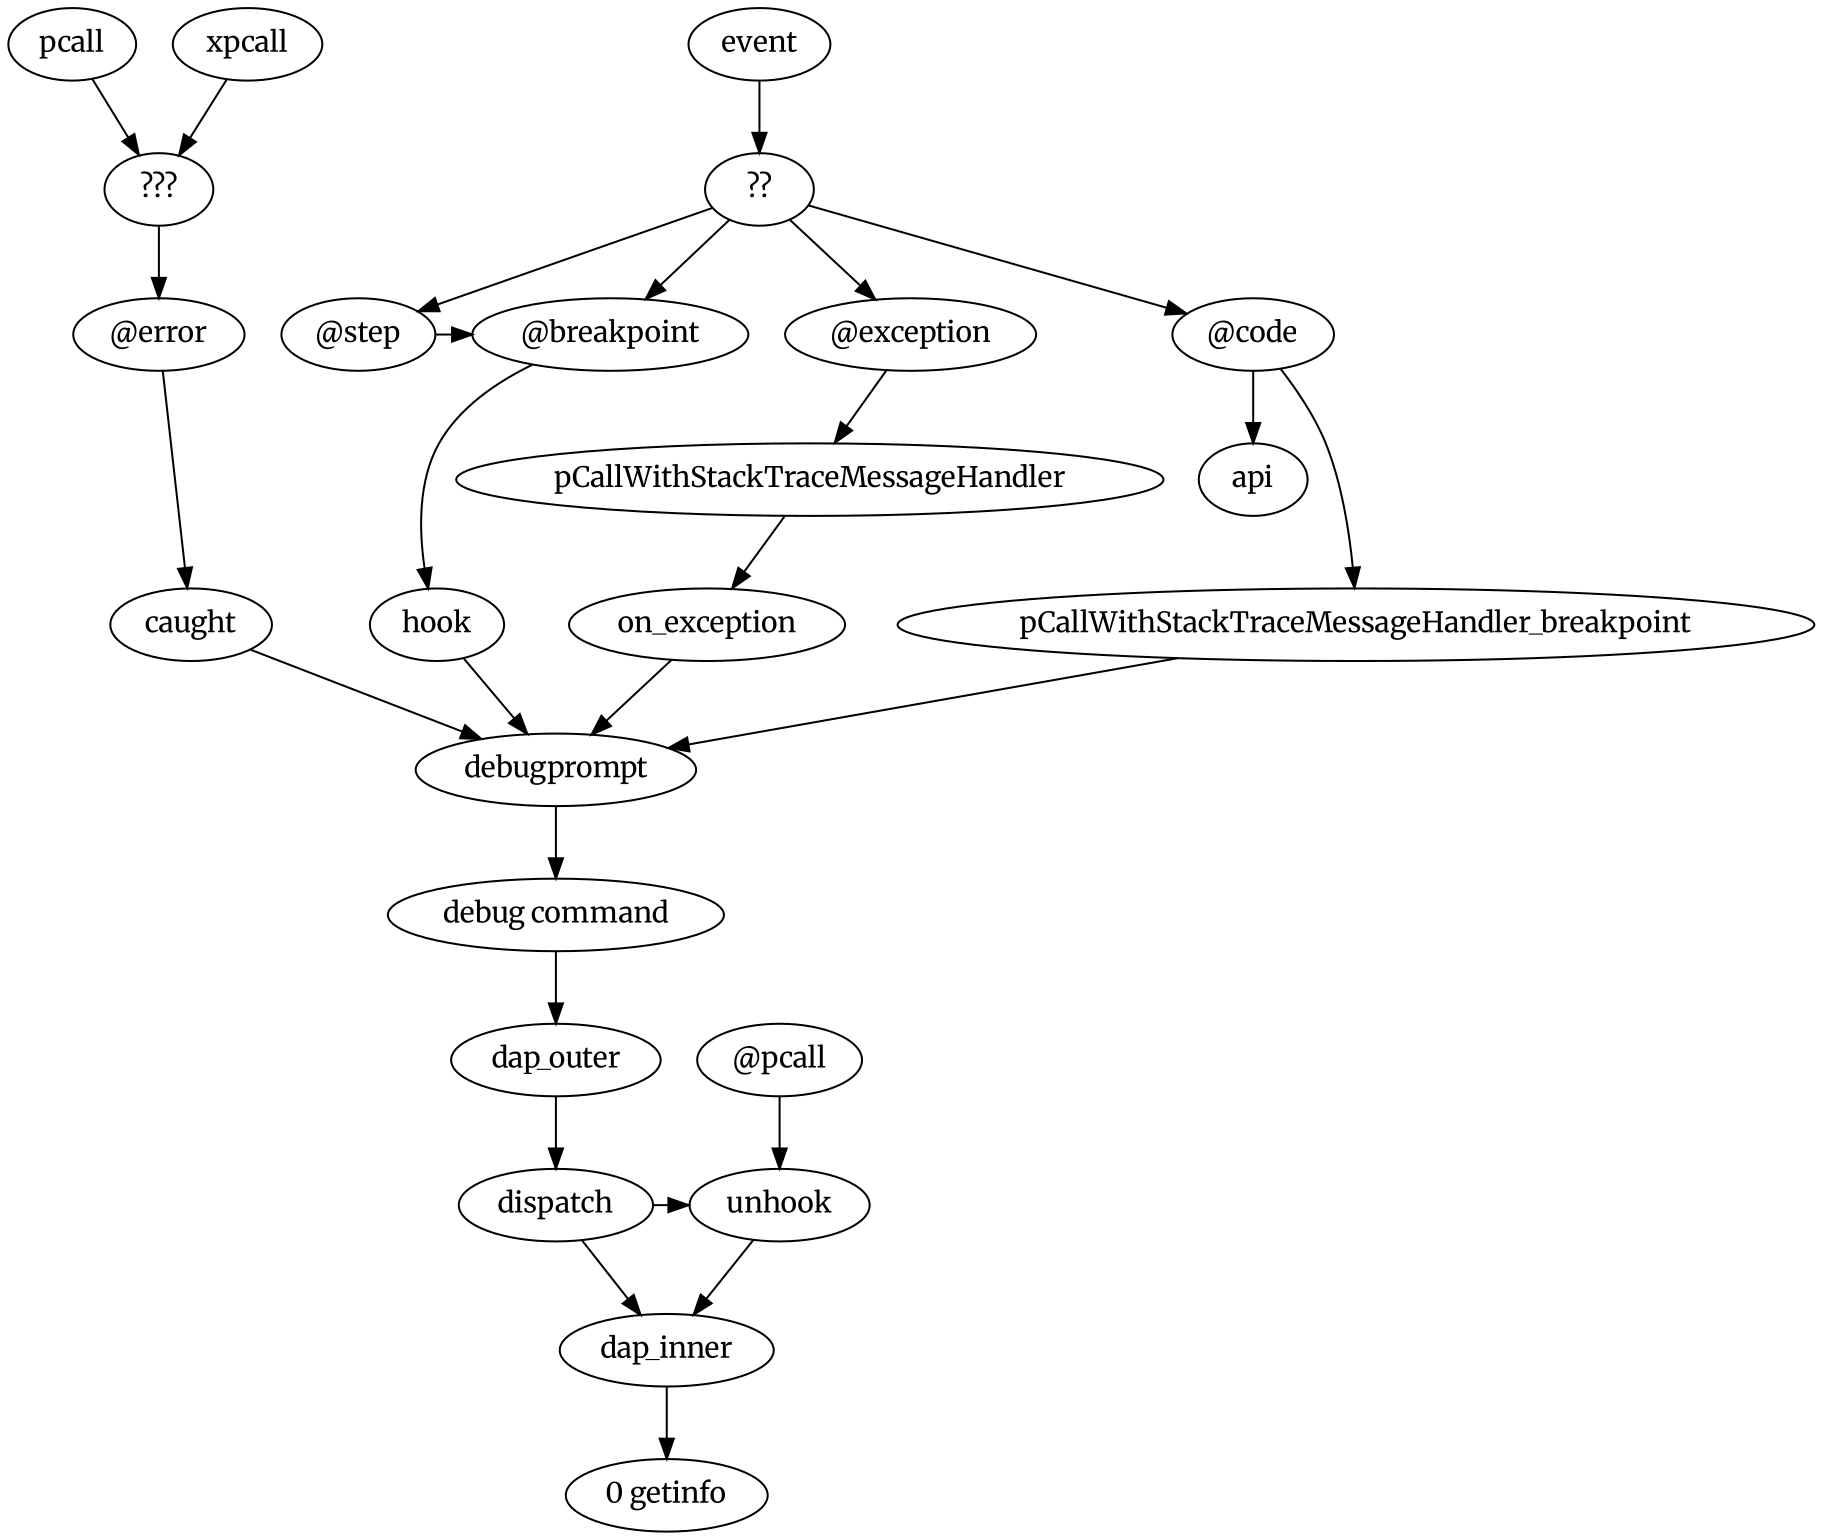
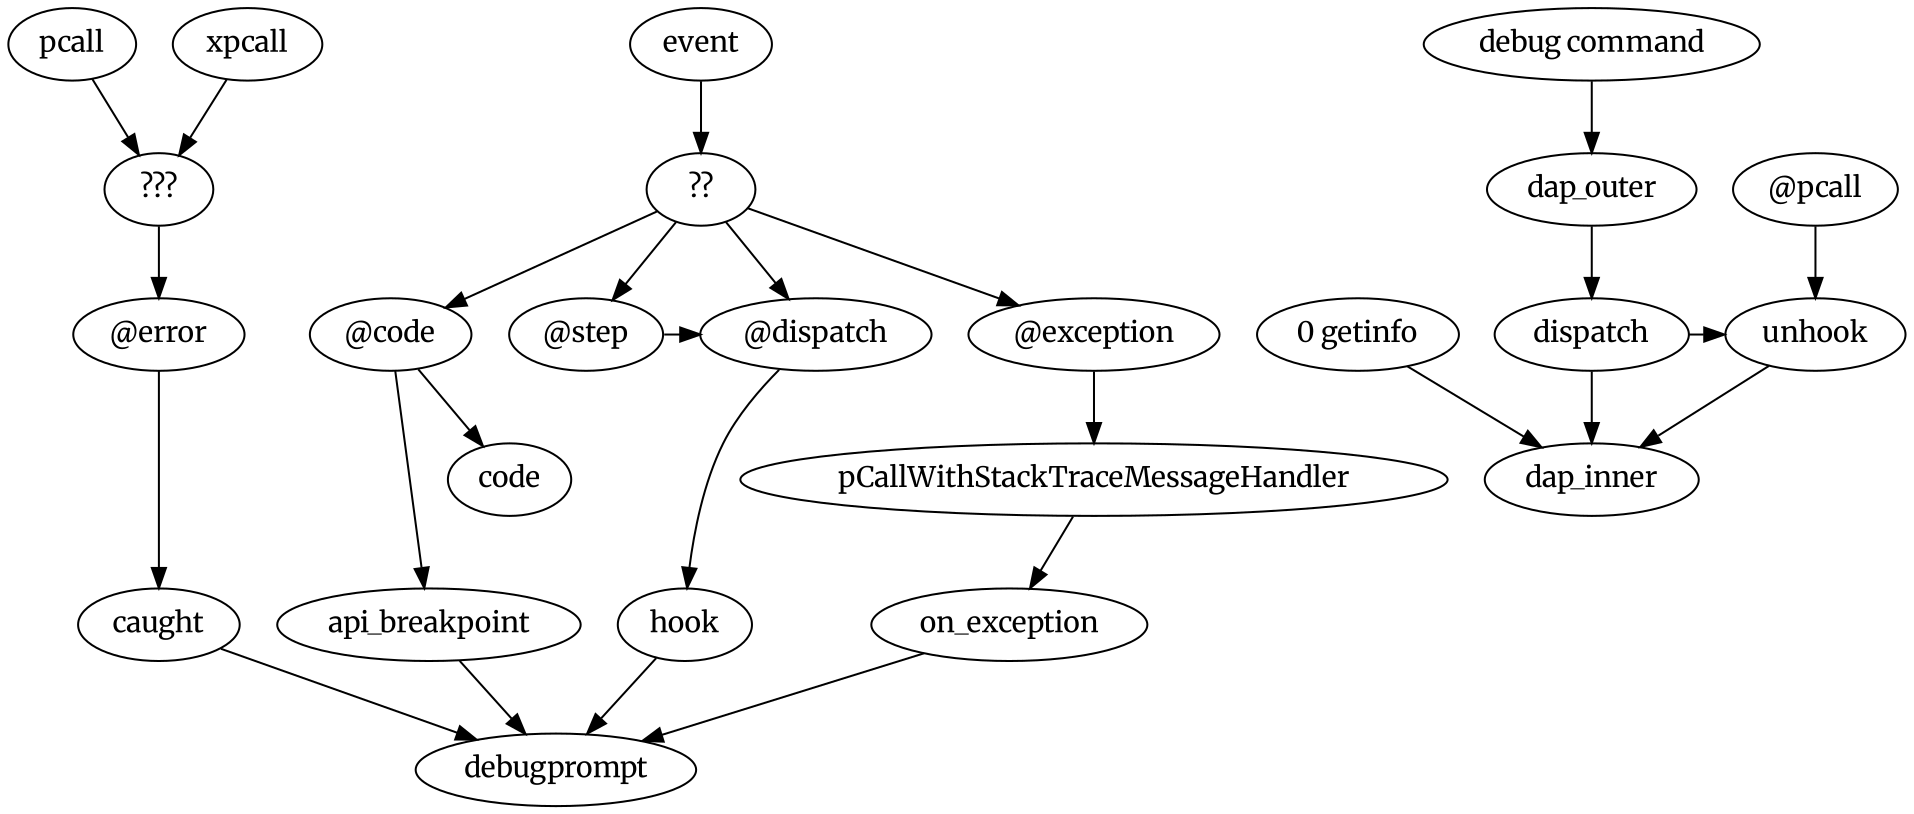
(610, 335) -> (816, 335)
(1253, 480) -> (510, 480)
(1356, 625) -> (429, 625)
(556, 833) -> none
(667, 1413) -> (1466, 402)
